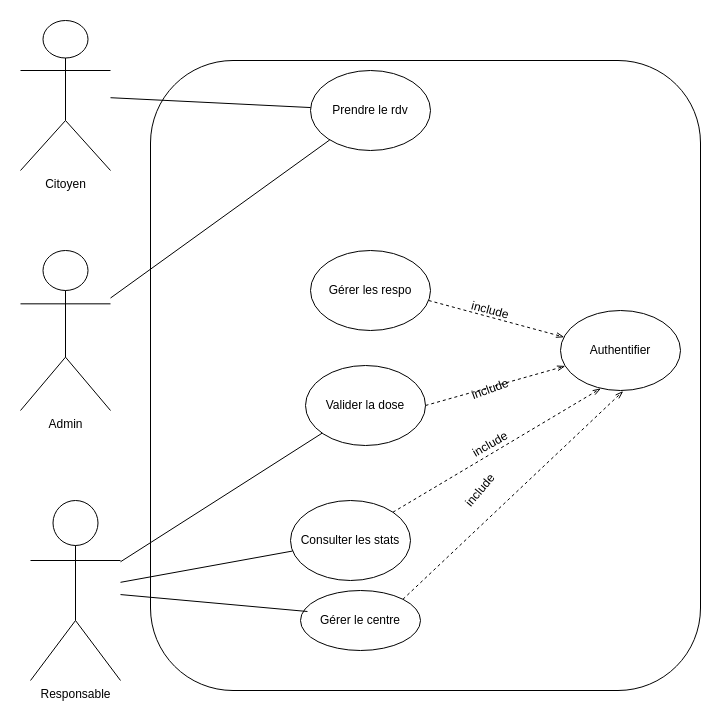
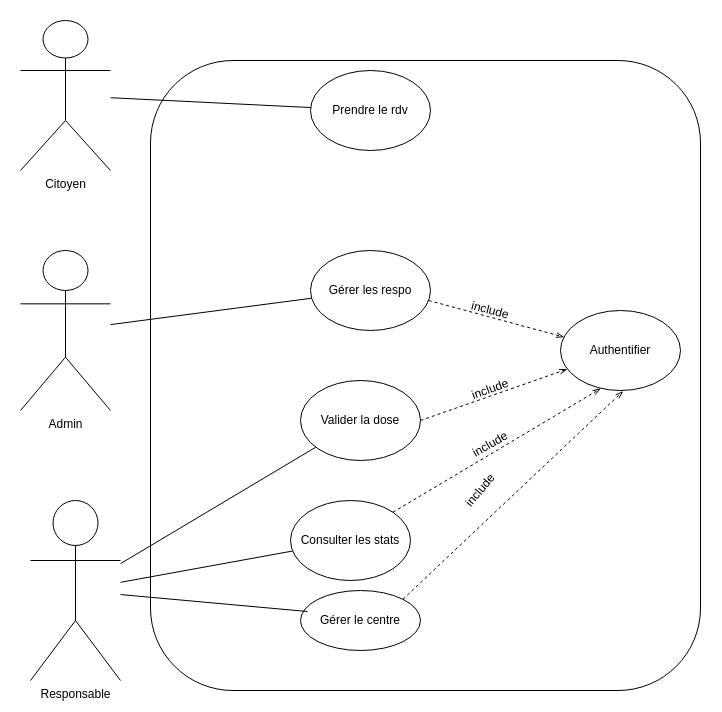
(220, 219) -> (211, 311)
(366, 406) -> (361, 421)
